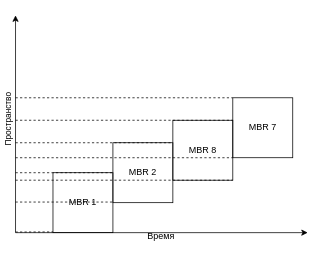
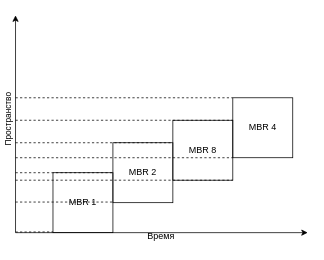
(263, 128) -> (263, 128)
